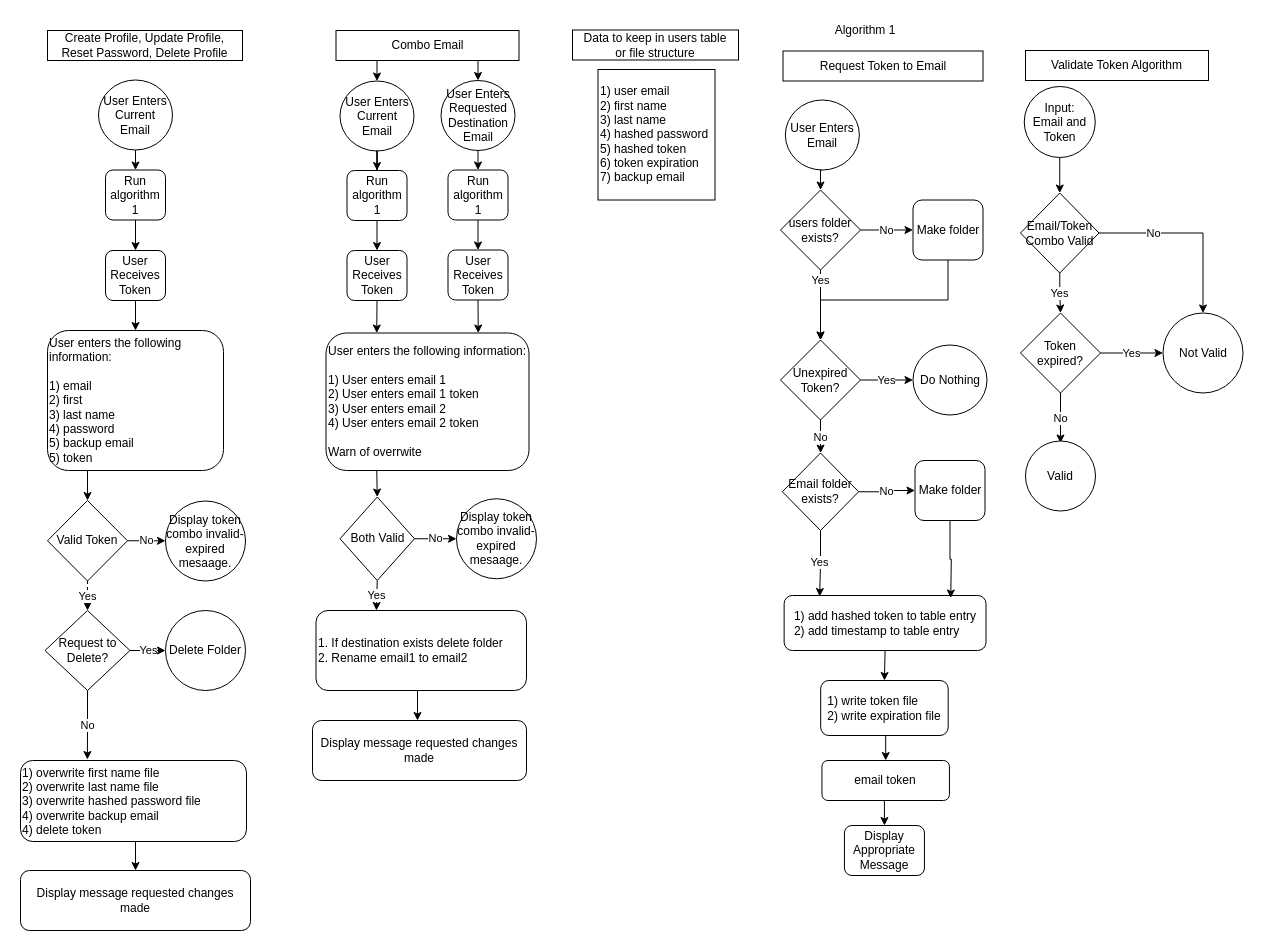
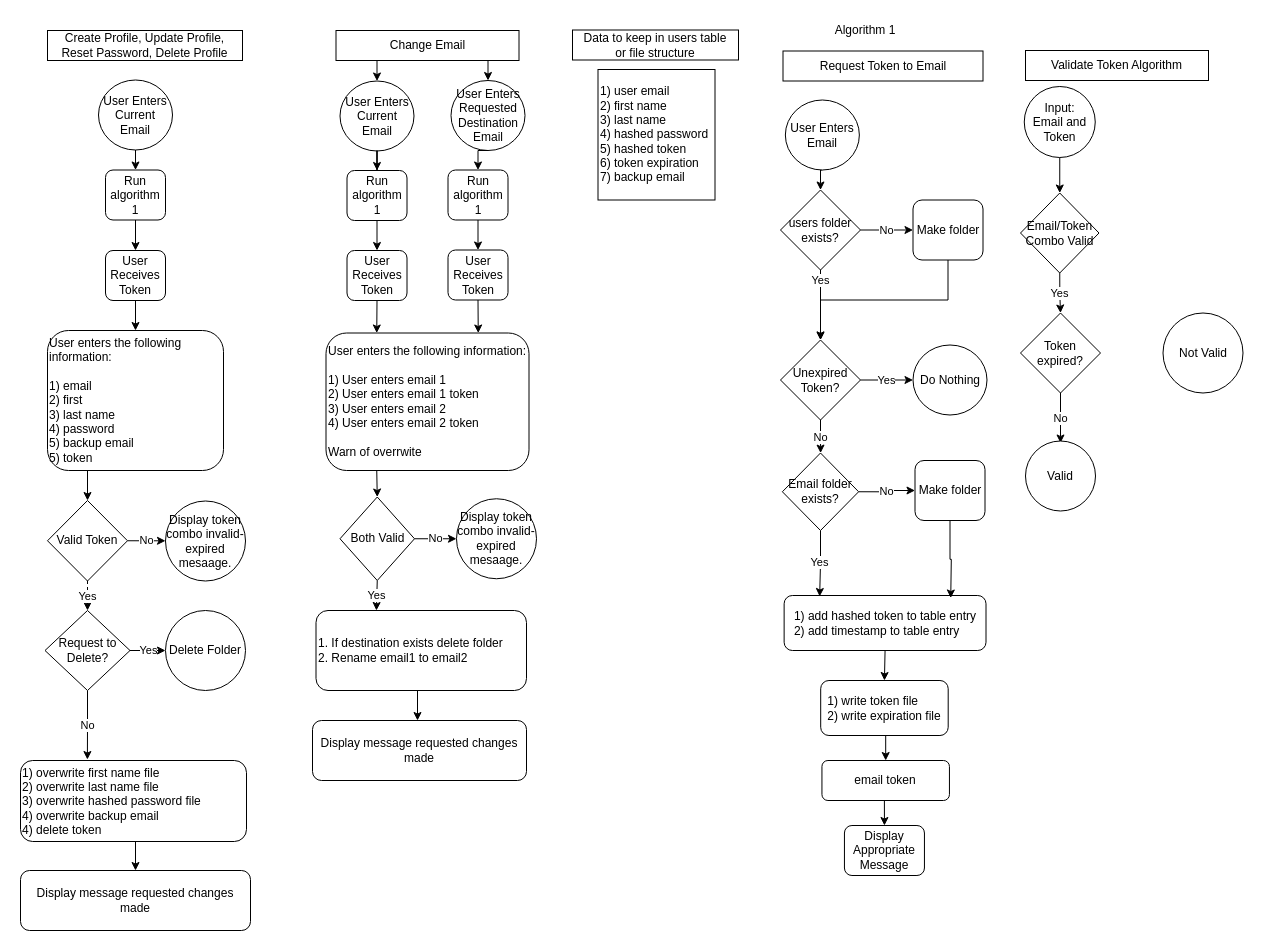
(428, 46) -> (428, 46)
(478, 116) -> (488, 116)
(1187, 233) -> none
(1129, 353) -> none
